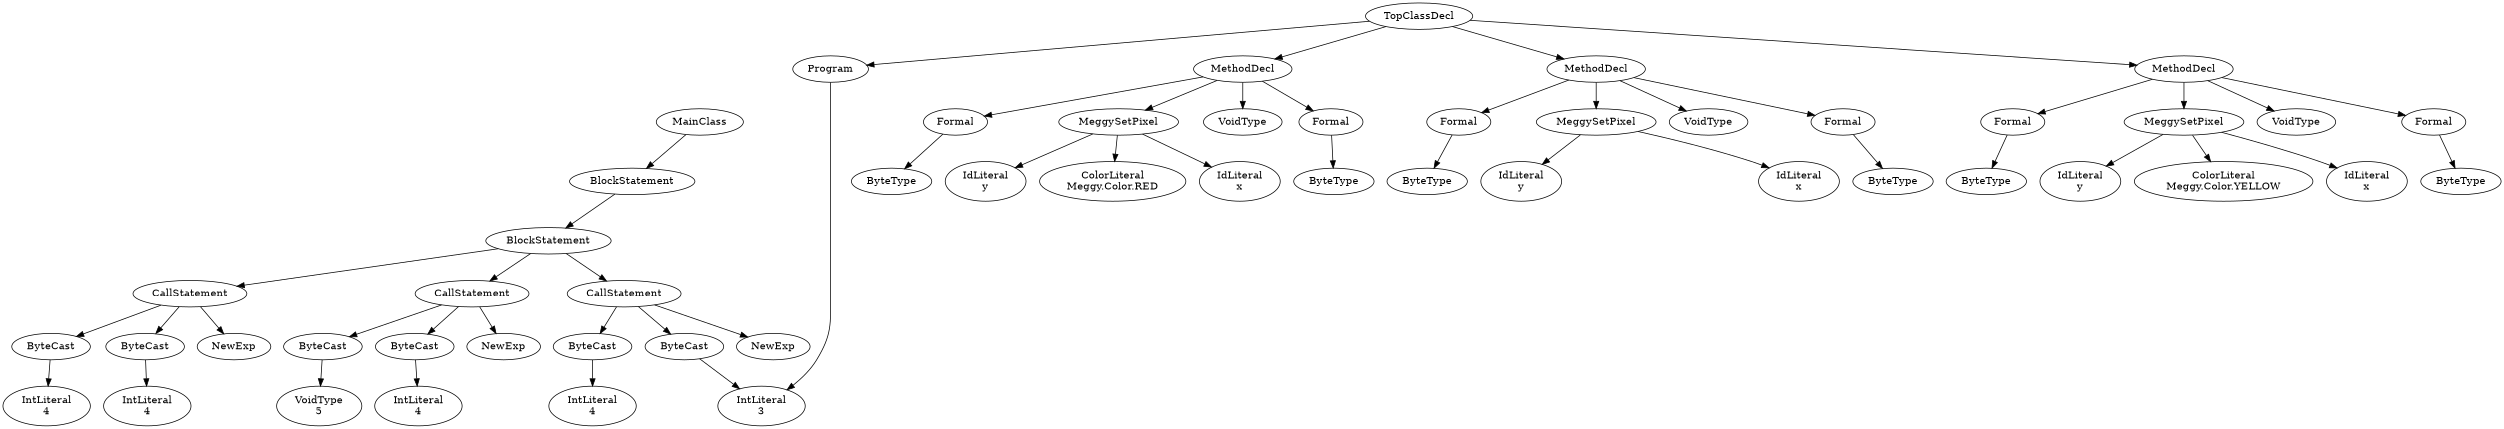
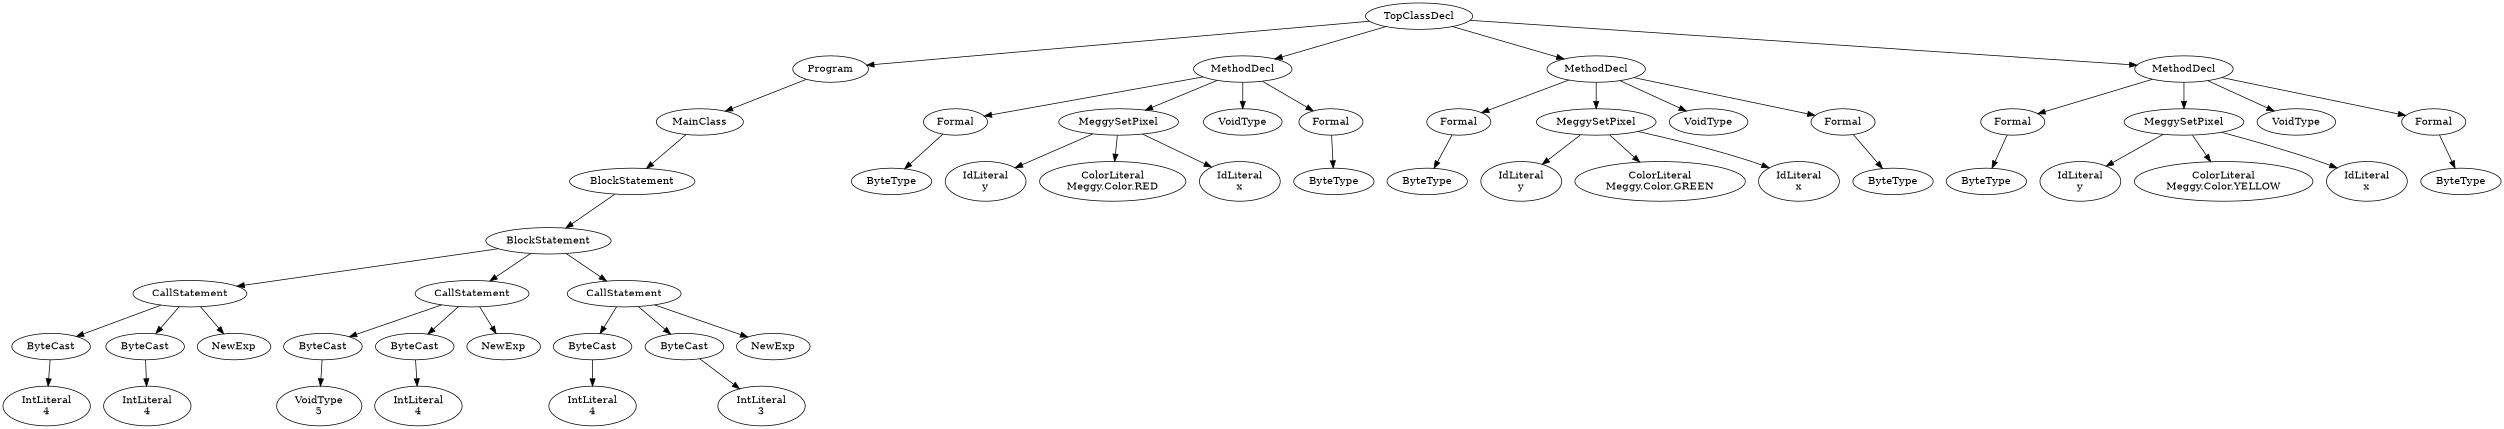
none -> (1660, 181)
(831, 240) -> (769, 94)
